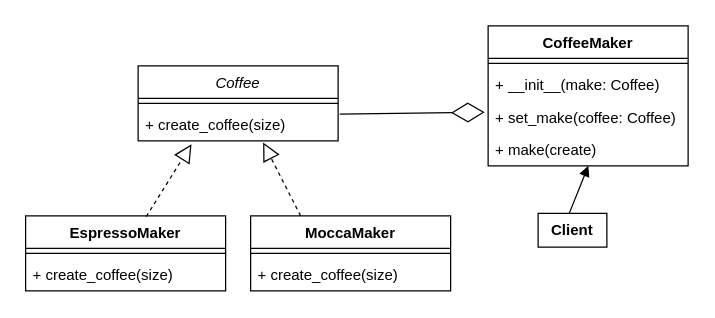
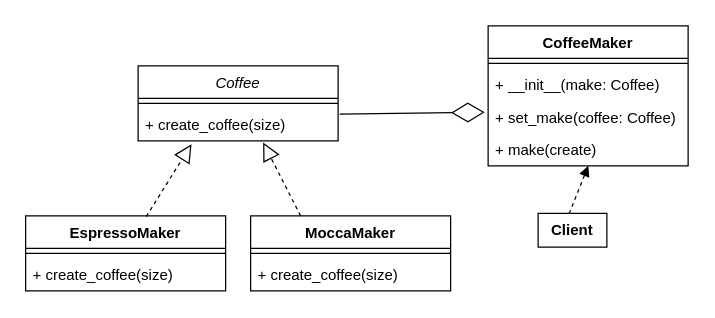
(577, 195) -> (577, 195)
